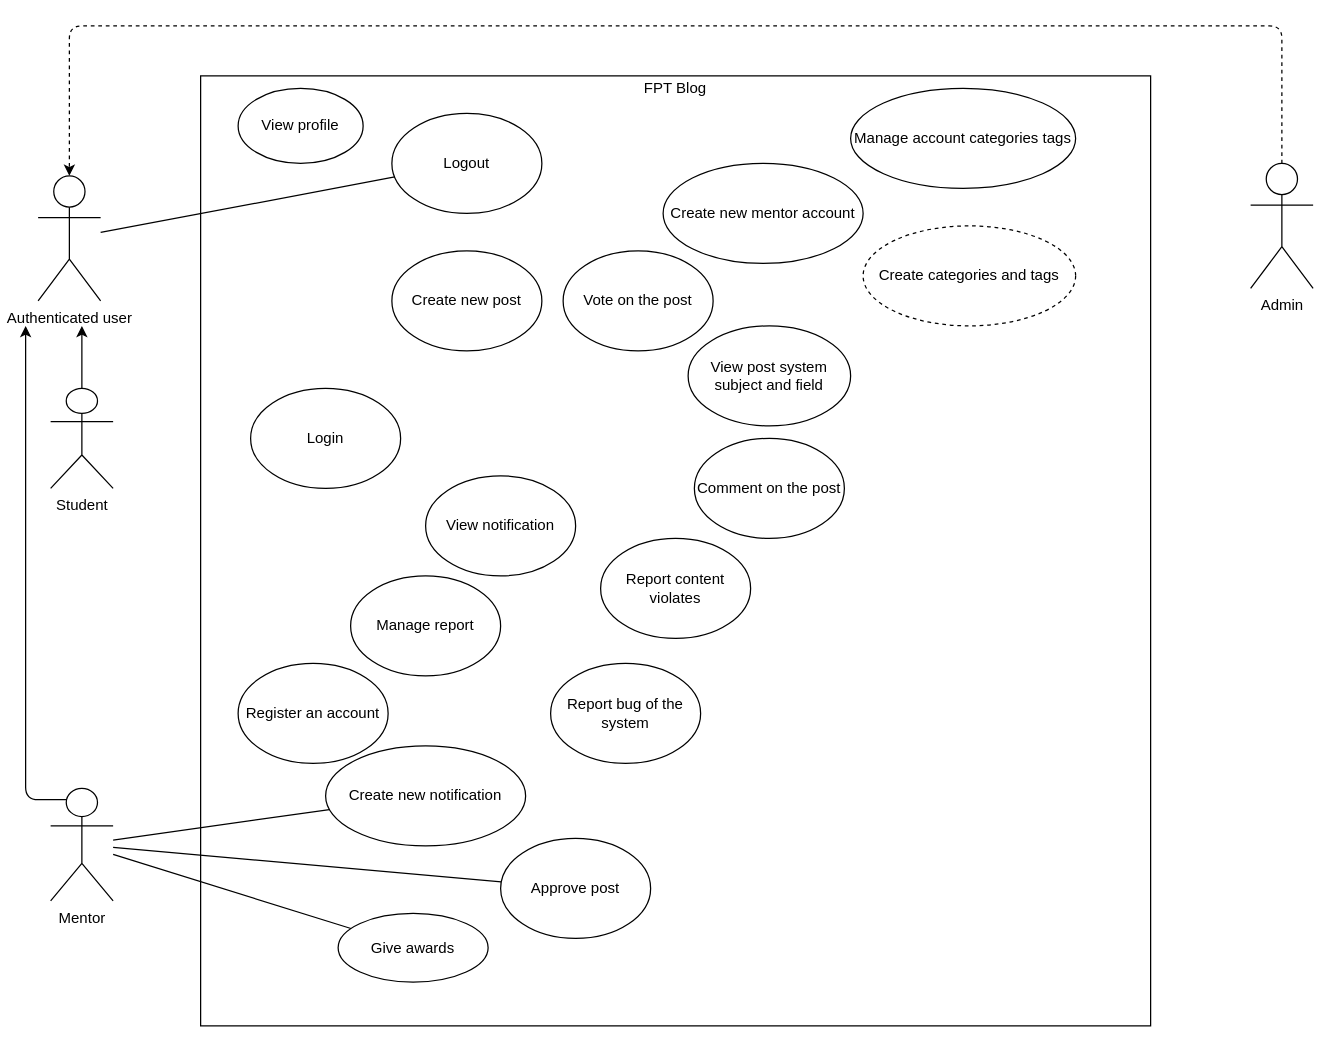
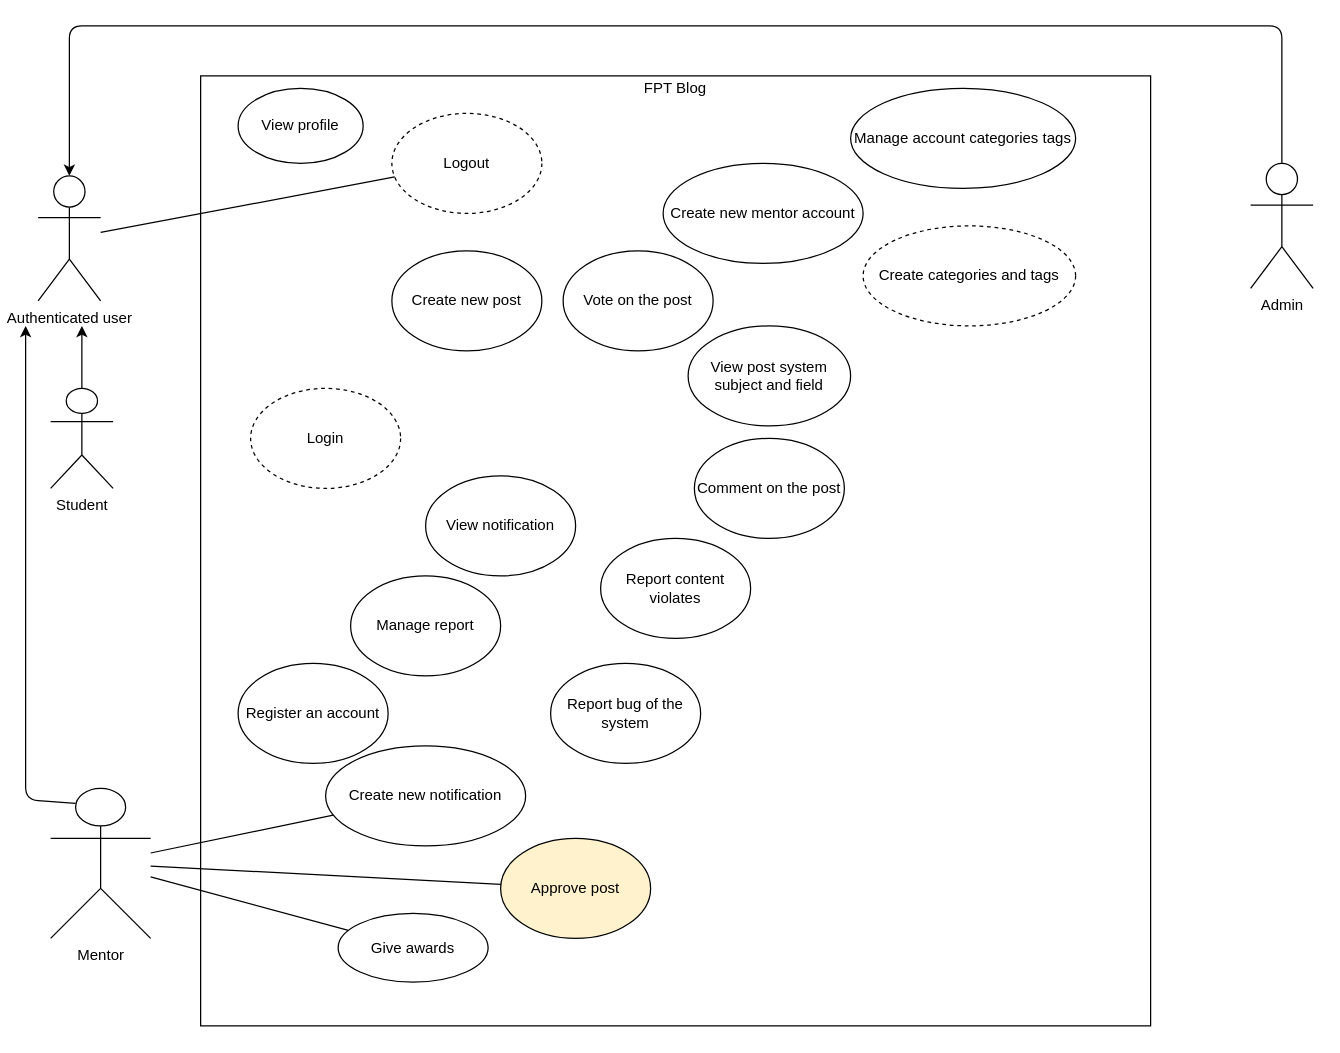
(674, 26) -> (674, 26)
(467, 163) -> (467, 163)
(326, 438) -> (326, 438)
(82, 844) -> (101, 863)
(576, 888) -> (576, 888)
